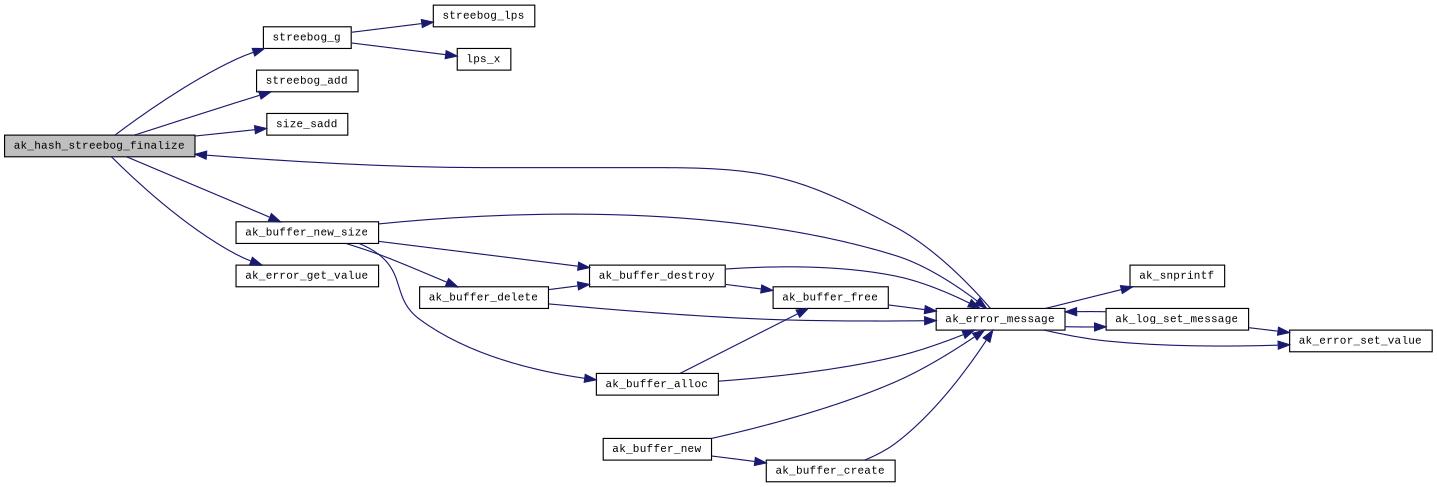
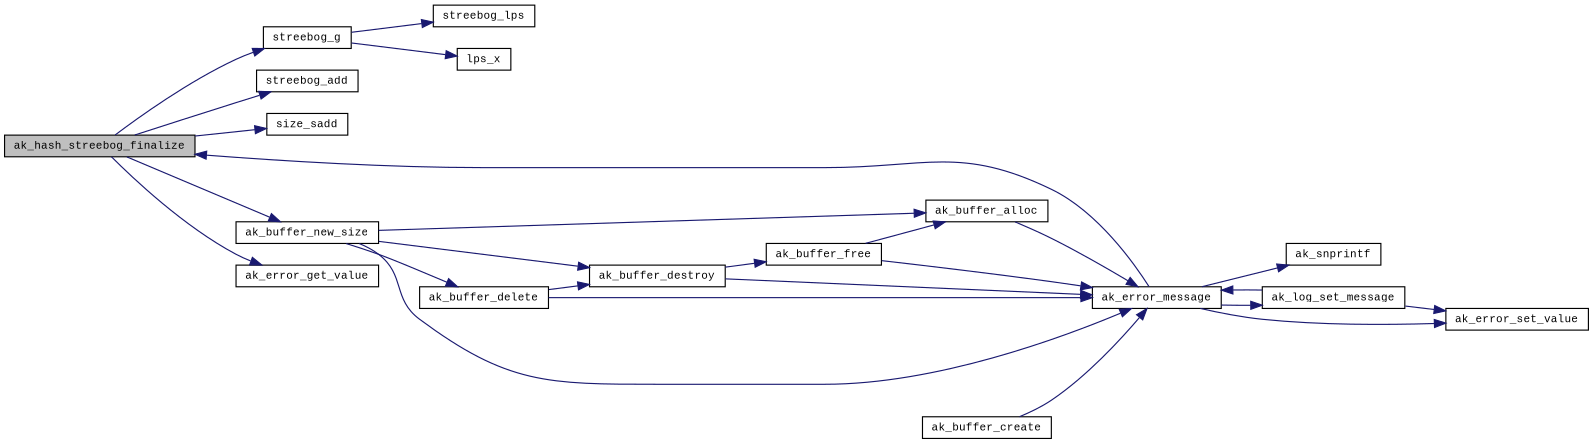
(739, 344) -> (900, 234)
(657, 449) -> none
